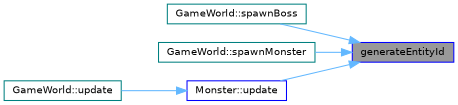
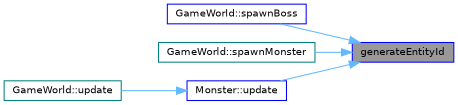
(237, 14) -> (237, 14)
